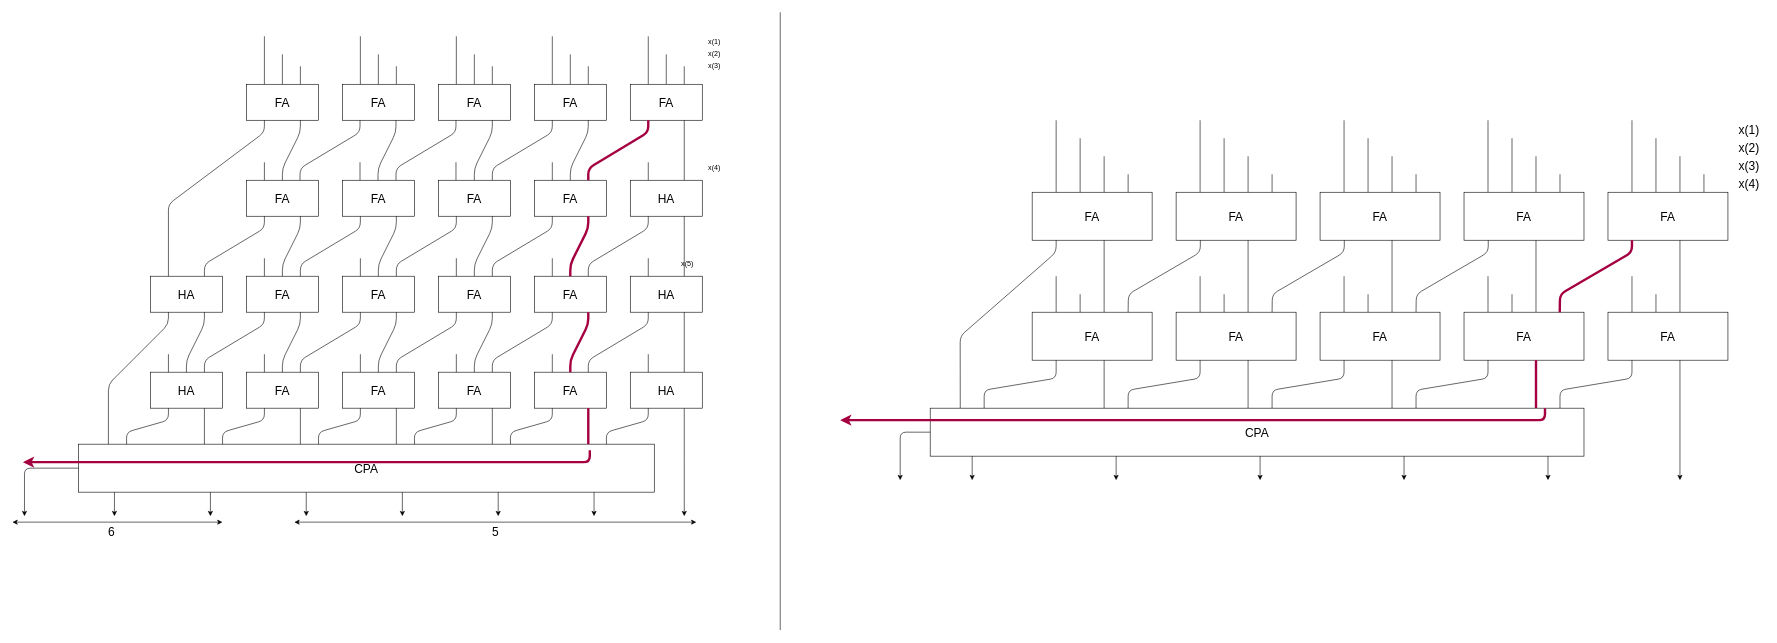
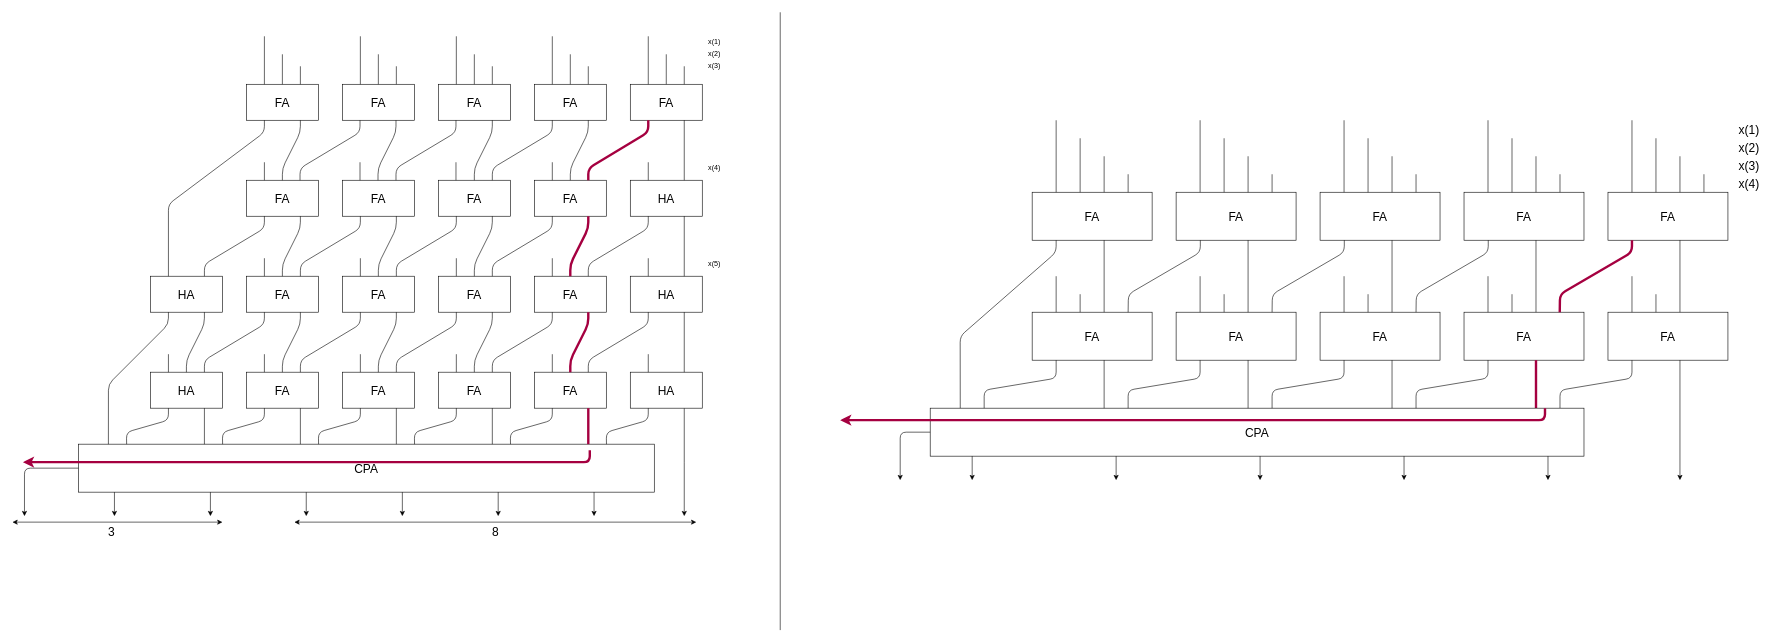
(687, 264) -> (714, 264)
(112, 531) -> (112, 531)
(496, 531) -> (496, 531)
